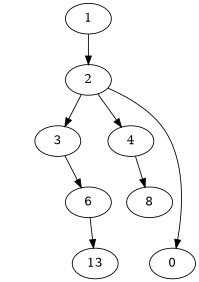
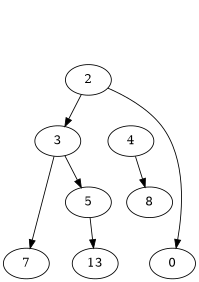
(88, 19) -> none
(107, 107) -> none
(88, 202) -> (88, 202)
none -> (26, 264)
